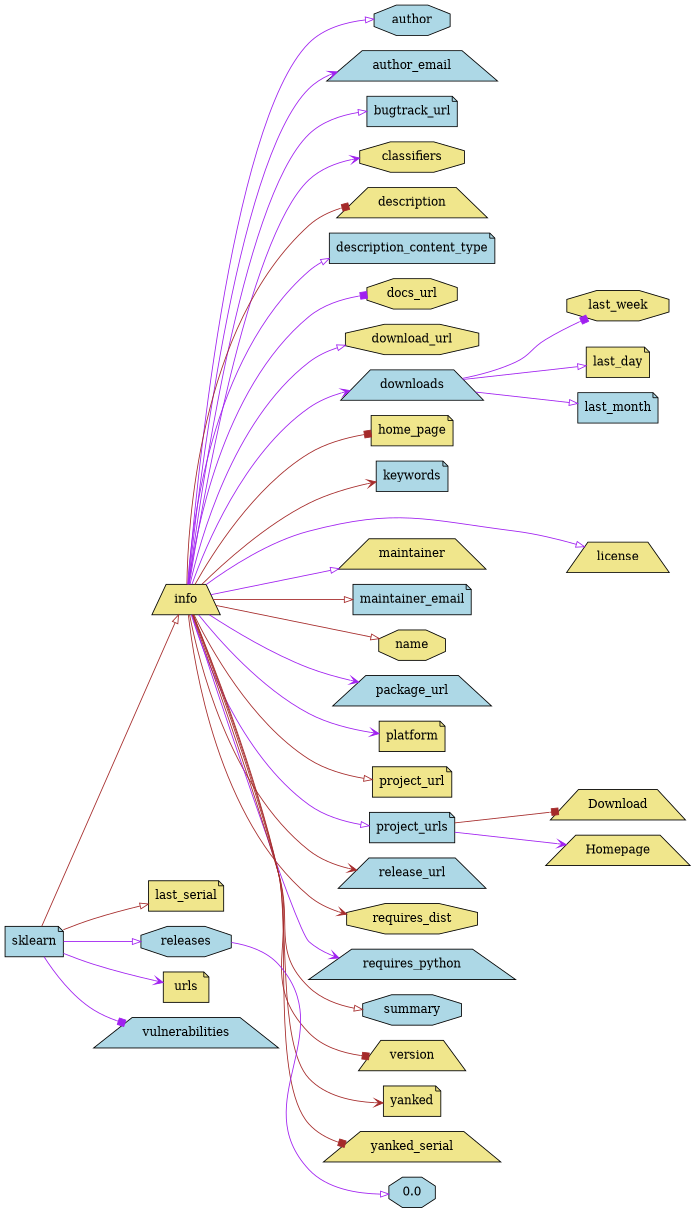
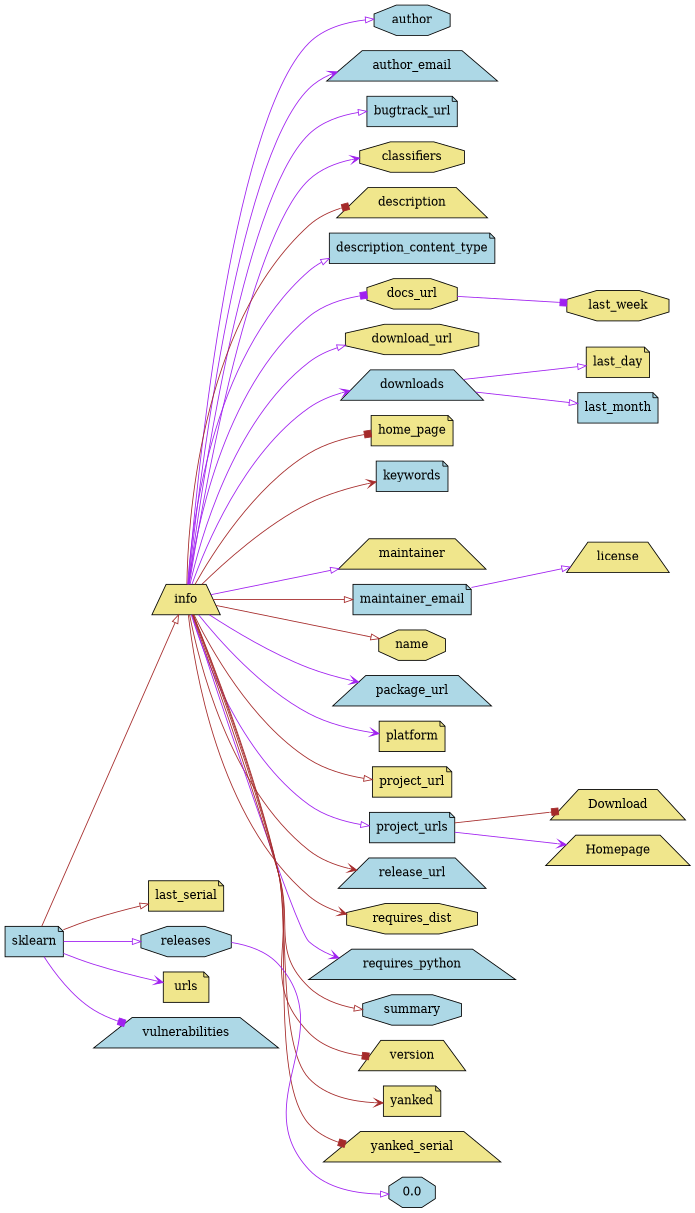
(524, 357) -> (508, 299)
(385, 518) -> (517, 578)
